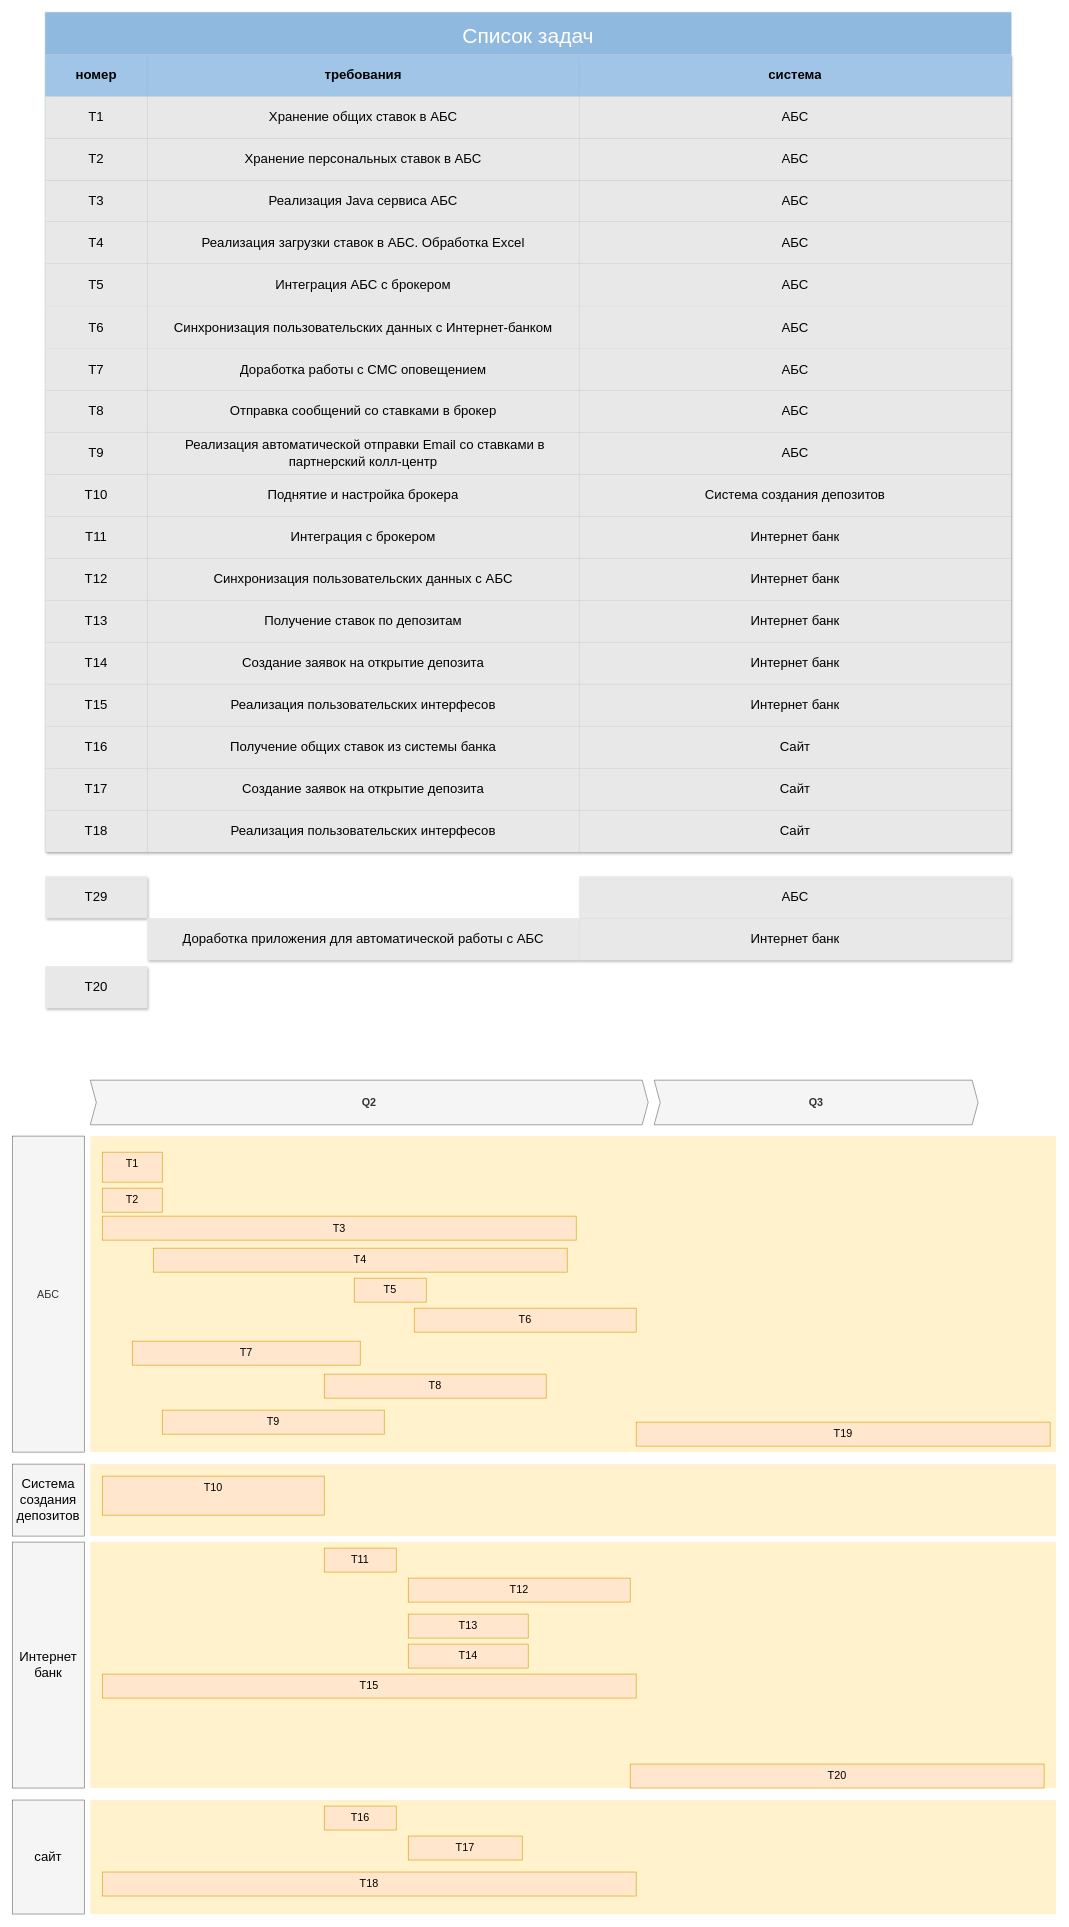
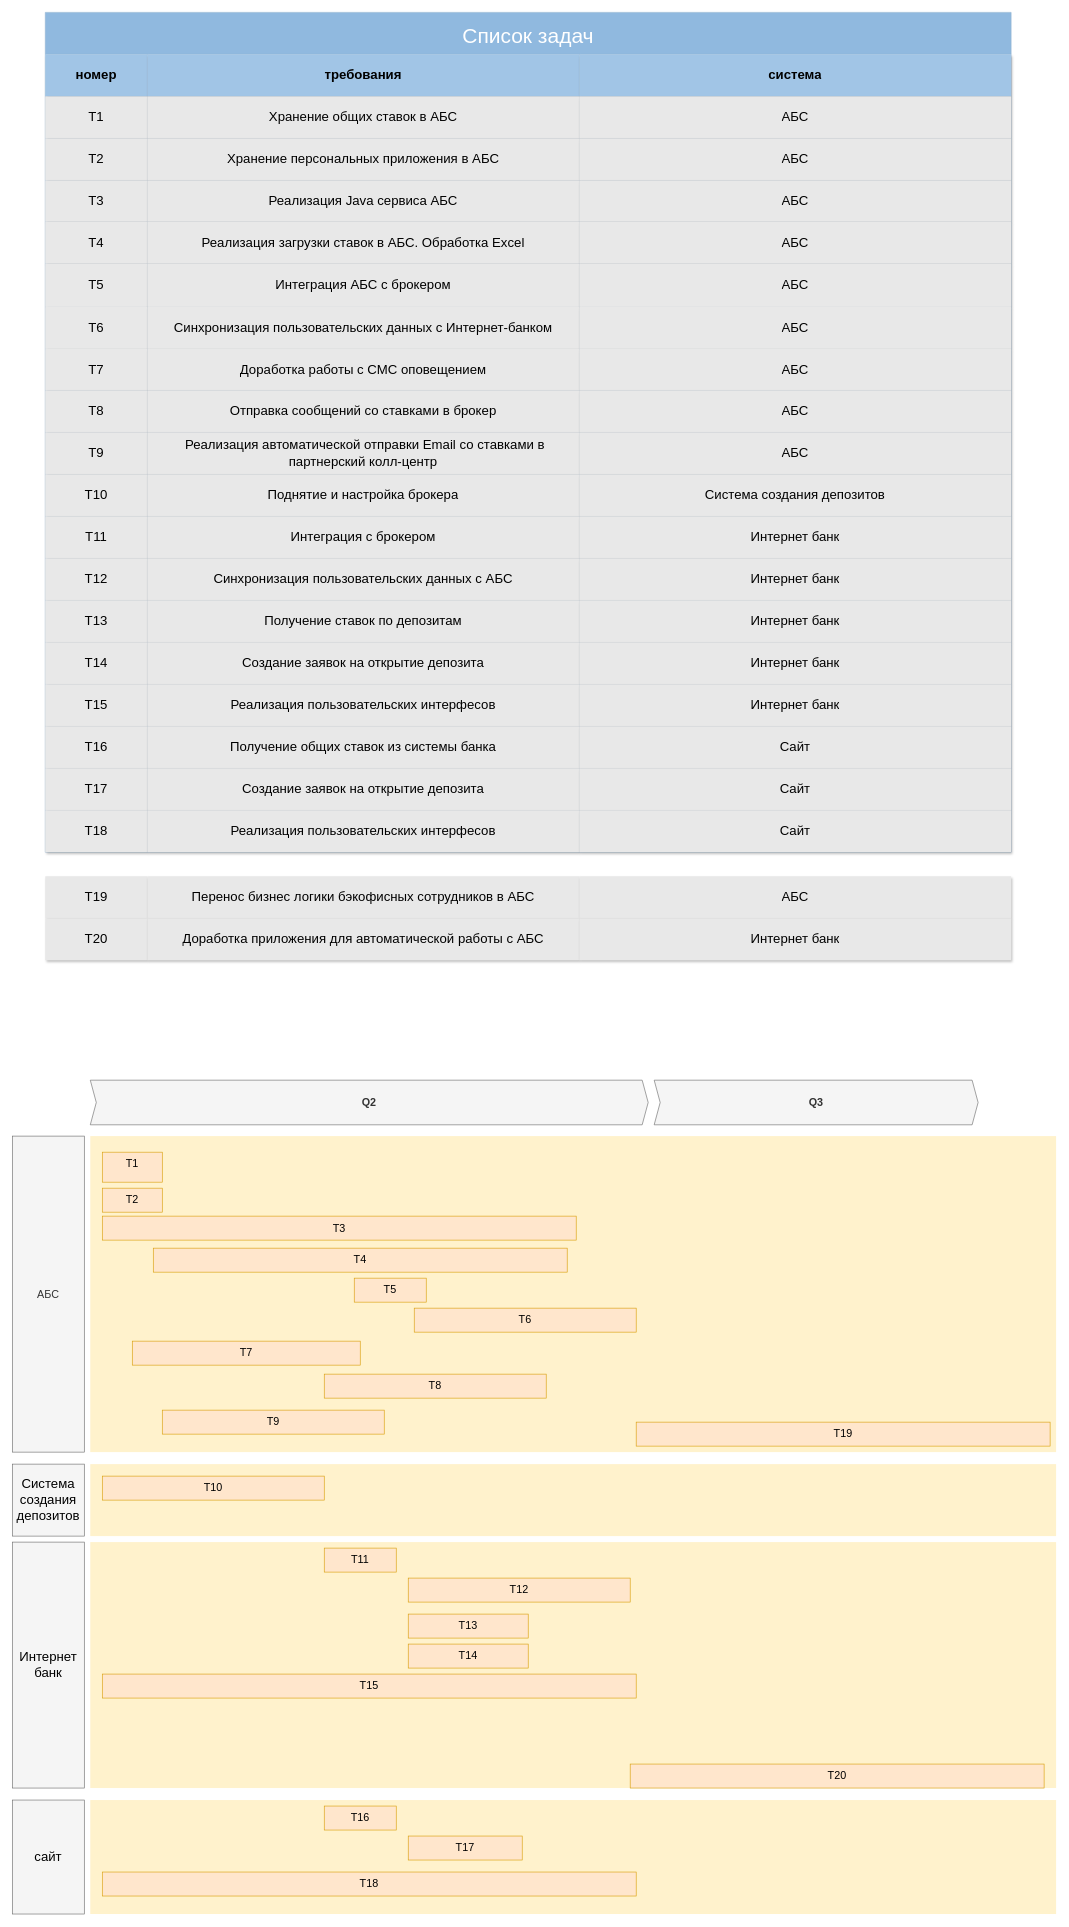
(363, 159) -> (363, 159)
(96, 897) -> (96, 897)
none -> (363, 897)
(96, 987) -> (96, 939)
(213, 1496) -> (213, 1488)
